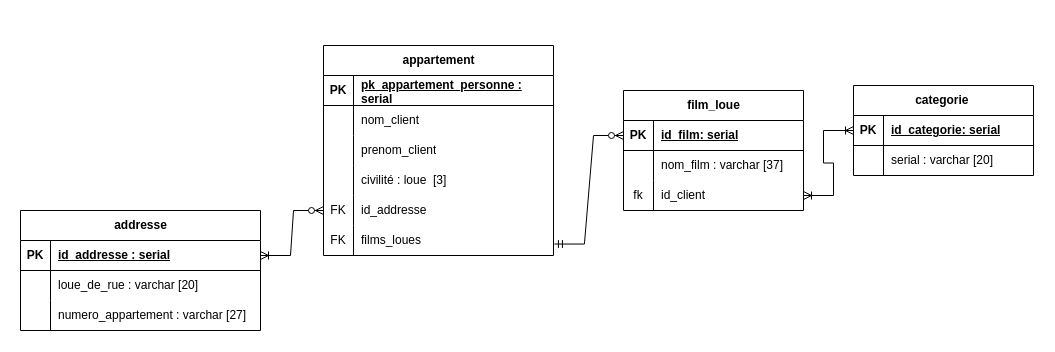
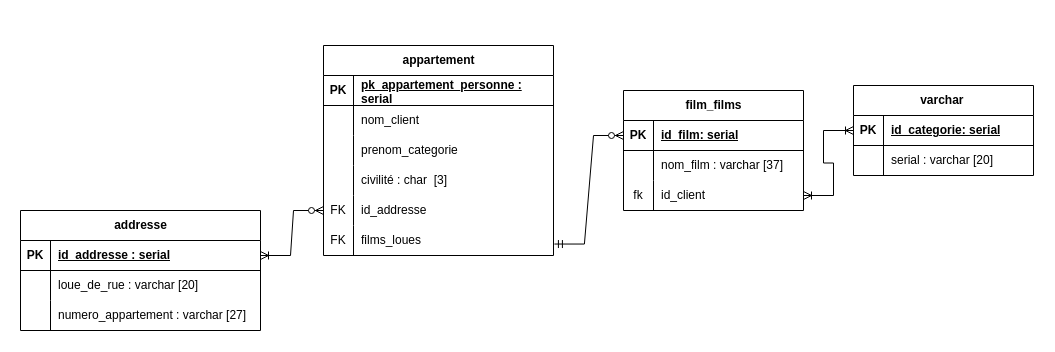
(944, 101) -> (944, 101)
(714, 106) -> (714, 106)
(402, 151) -> (414, 151)
(415, 181) -> (416, 181)
